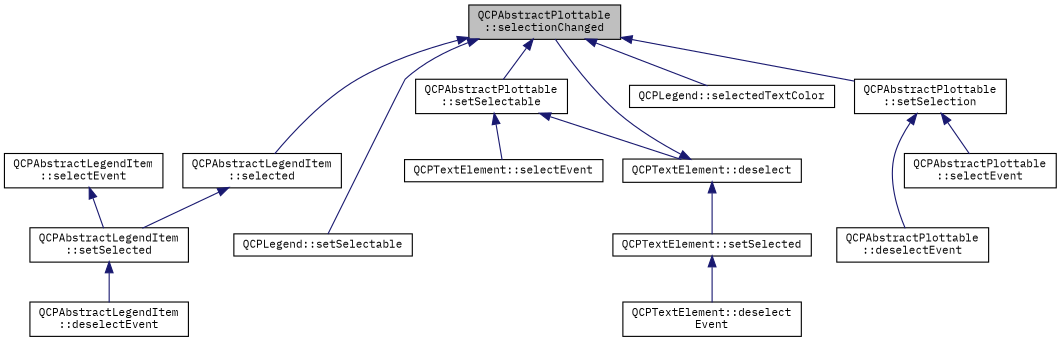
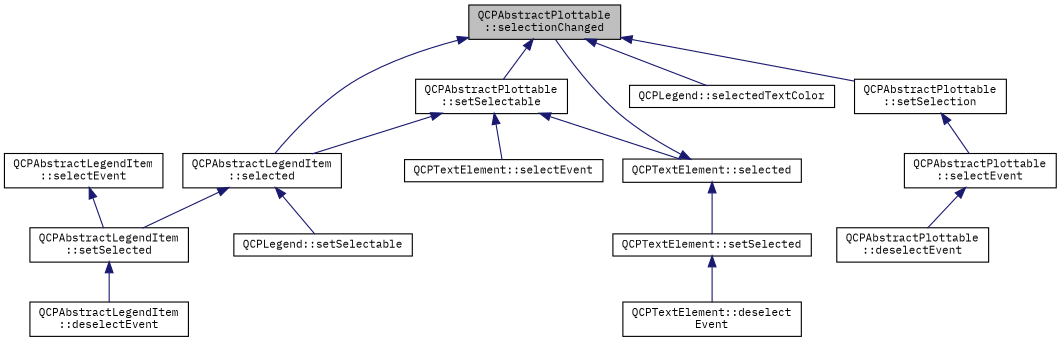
(383, 124) -> (299, 215)
none -> (372, 135)
(712, 171) -> (712, 171)
(892, 174) -> (943, 212)
